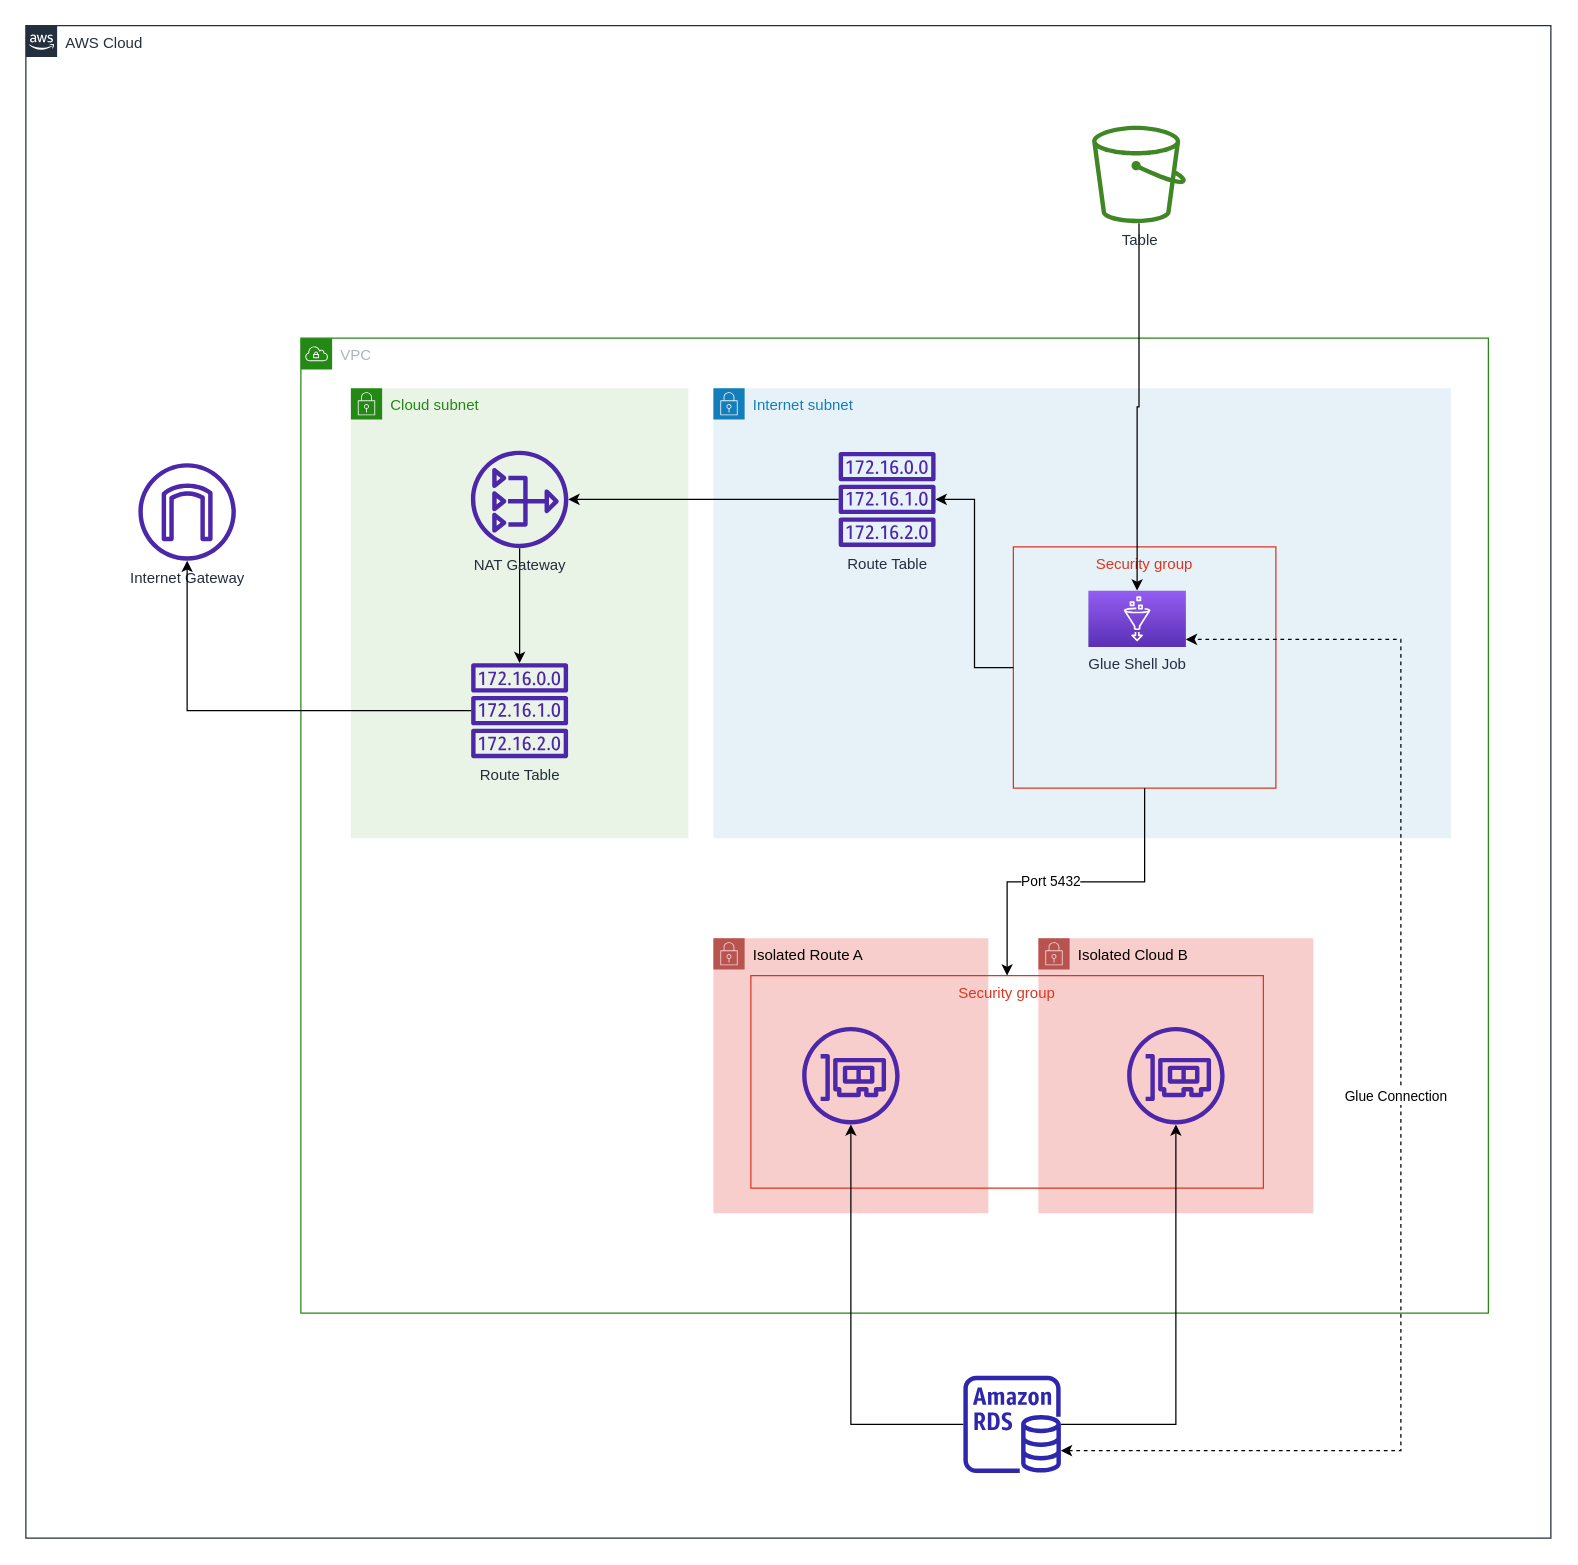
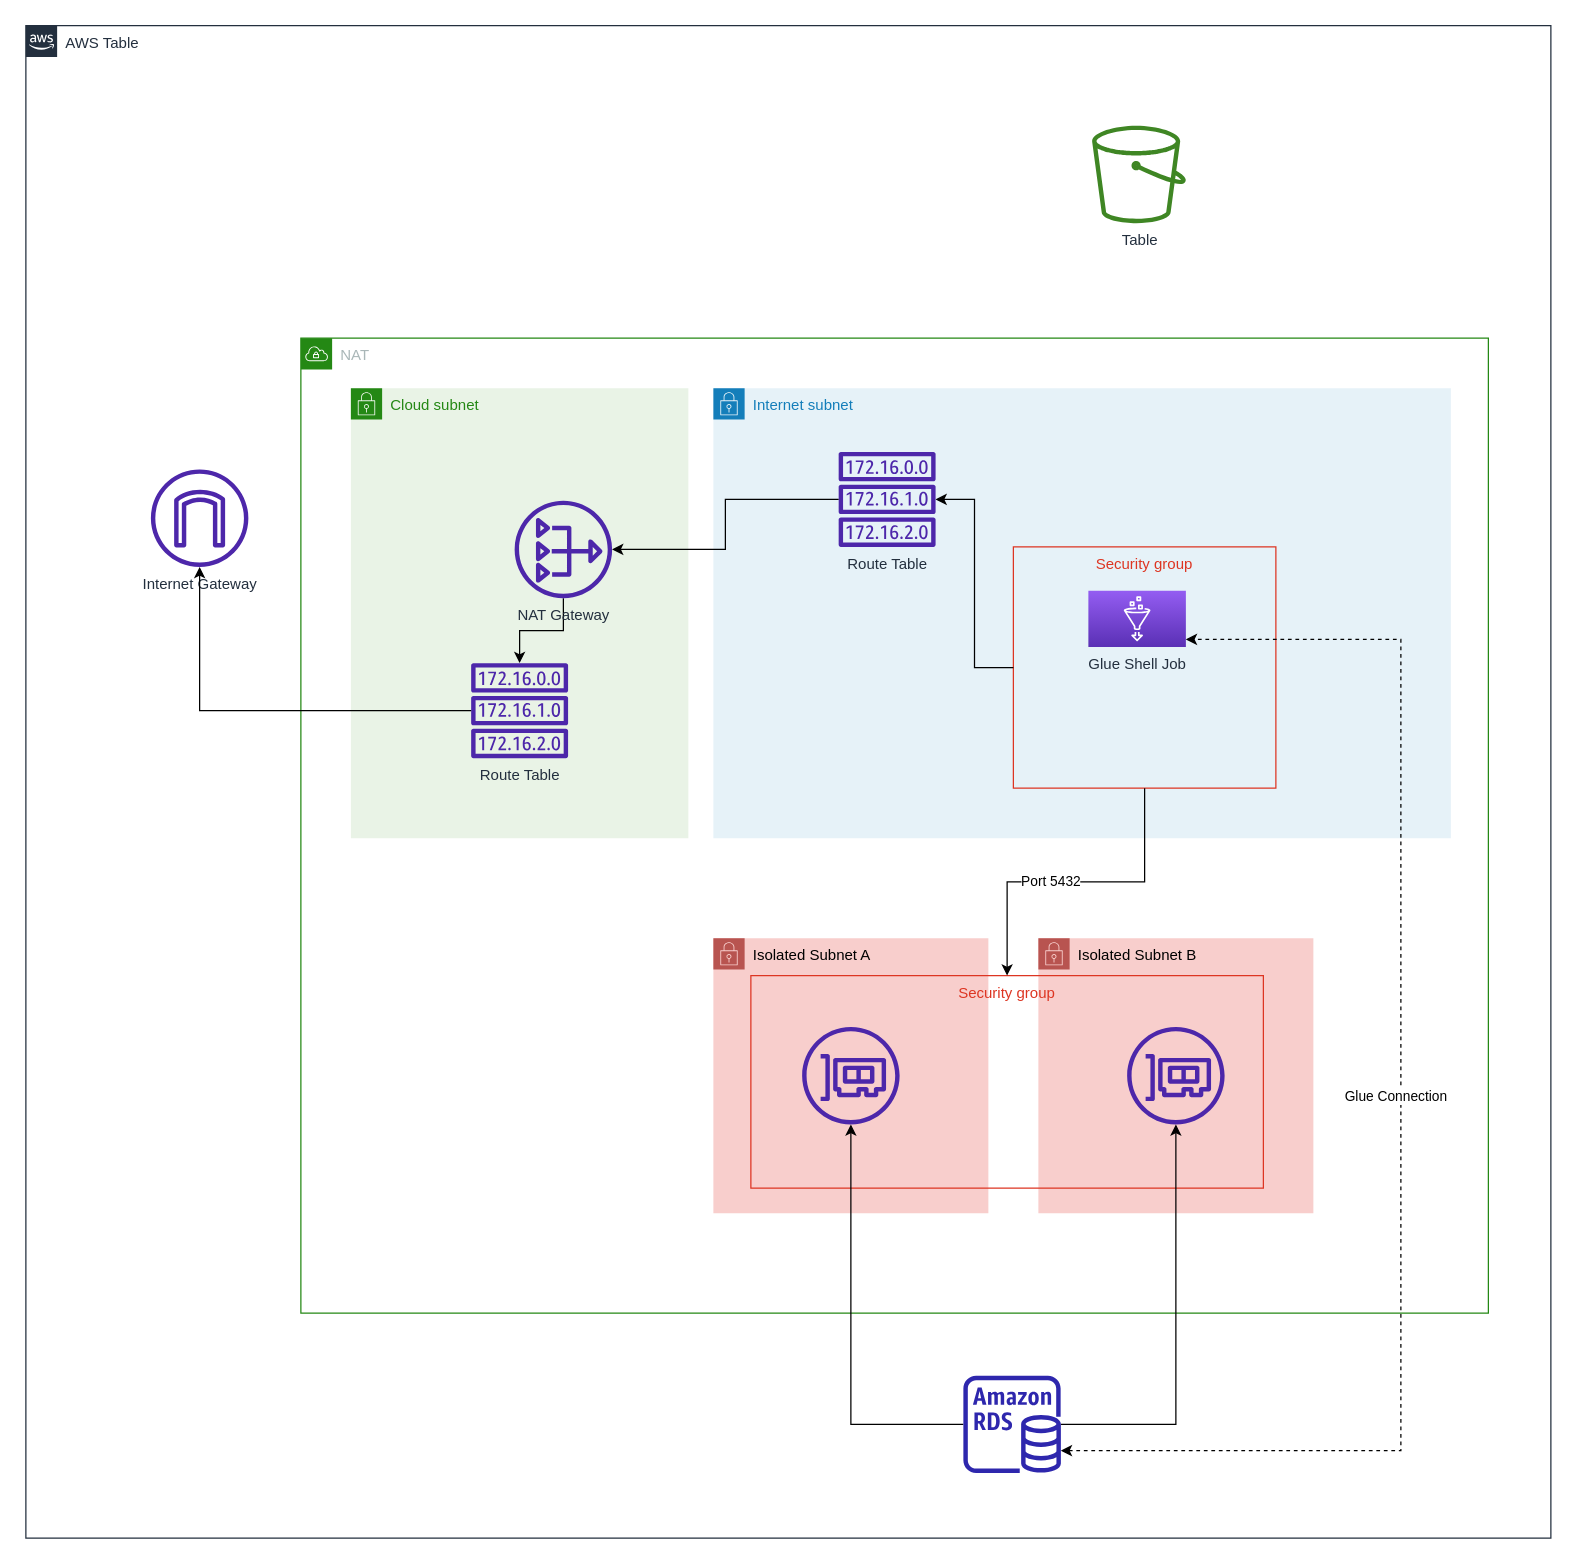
(100, 43) -> (100, 43)
(353, 356) -> (353, 356)
(1137, 412) -> none
(519, 499) -> (563, 549)
(187, 512) -> (199, 518)
(814, 956) -> (819, 956)
(1138, 956) -> (1144, 956)
